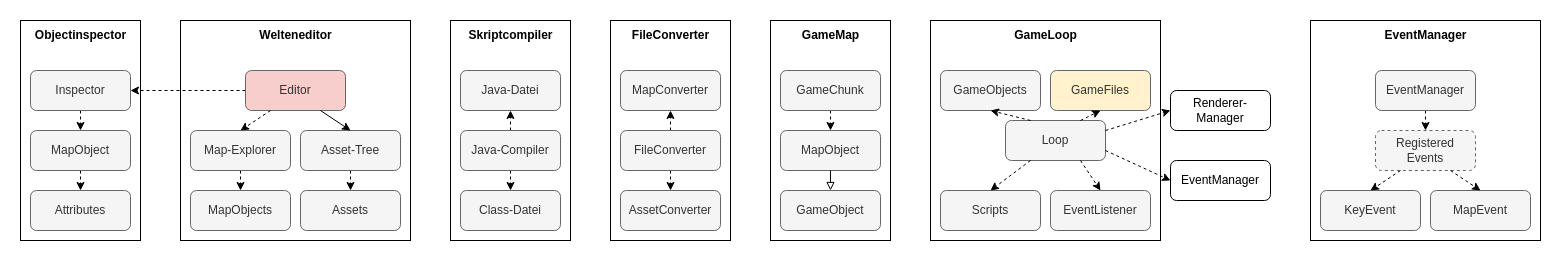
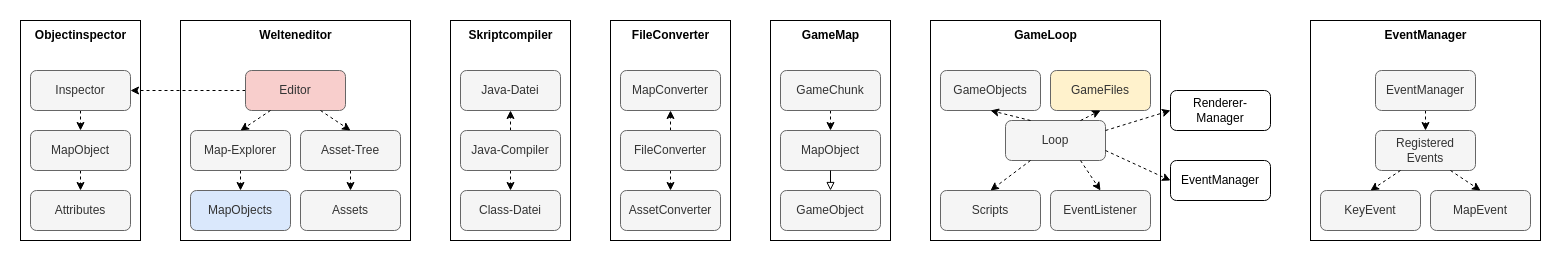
(333, 119) -> (333, 119)
(1426, 151) -> (1426, 151)
(241, 211) -> (241, 211)
